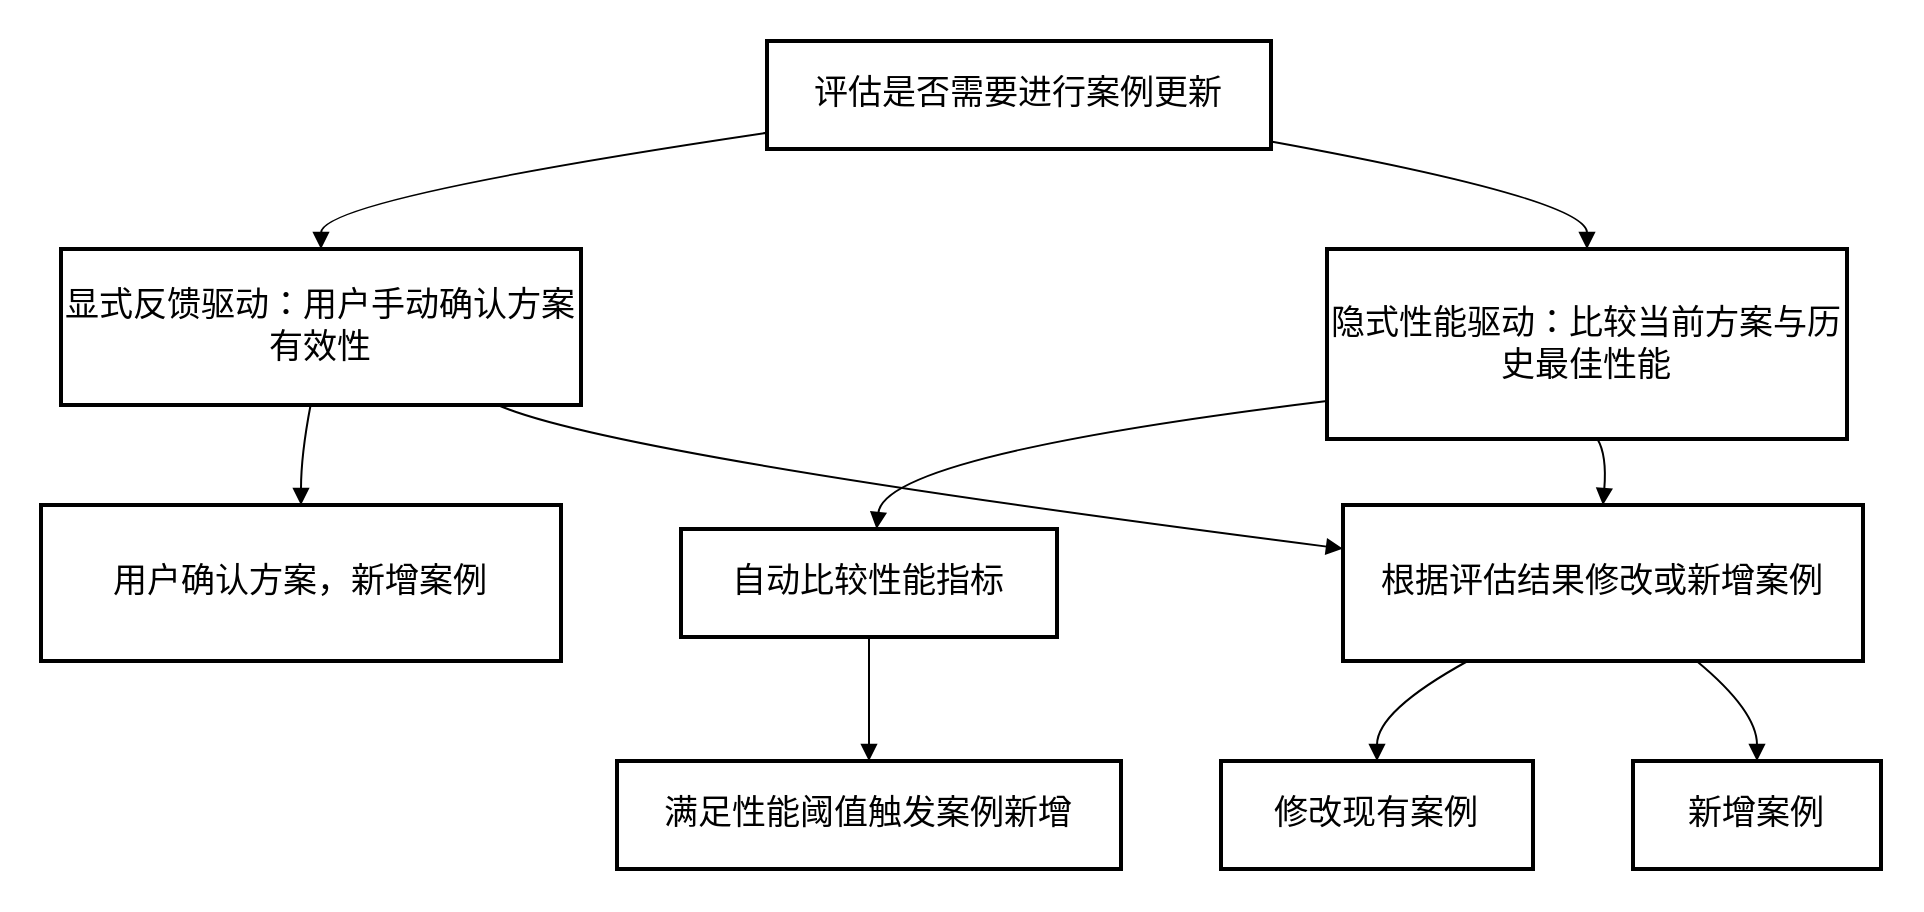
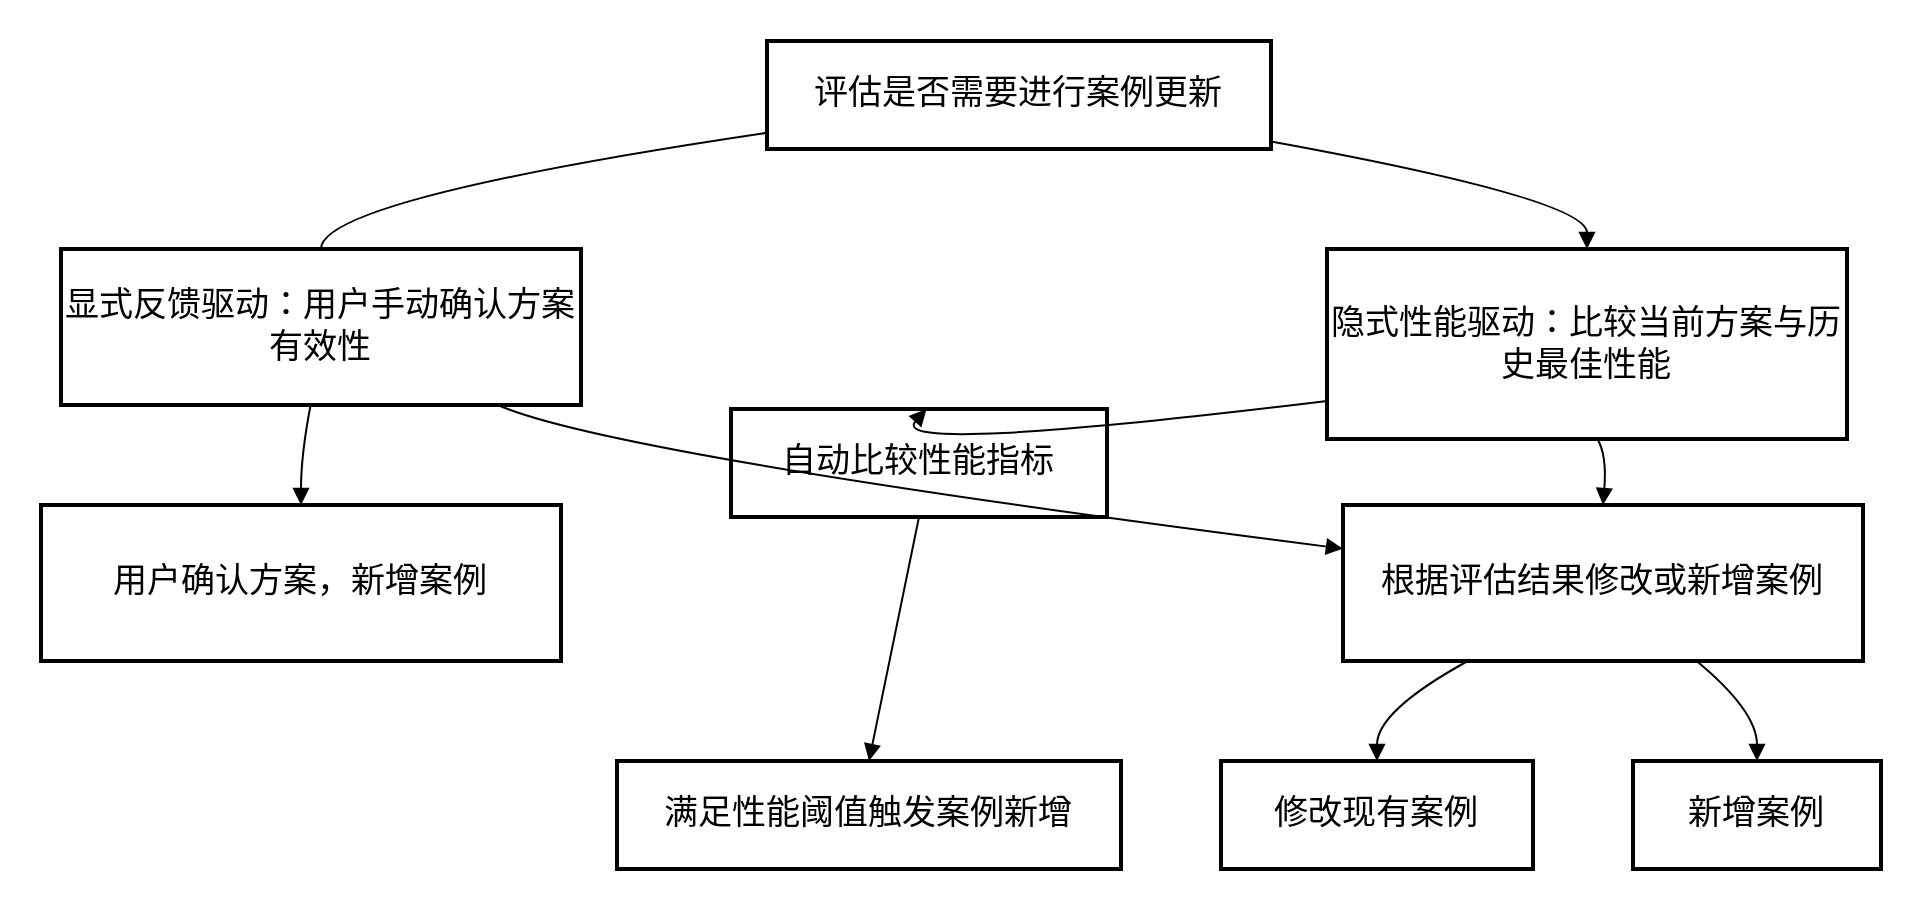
(470, 183) -> (469, 186)
(869, 583) -> (919, 463)
